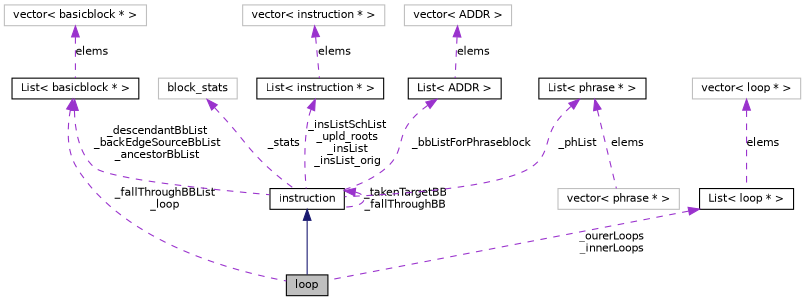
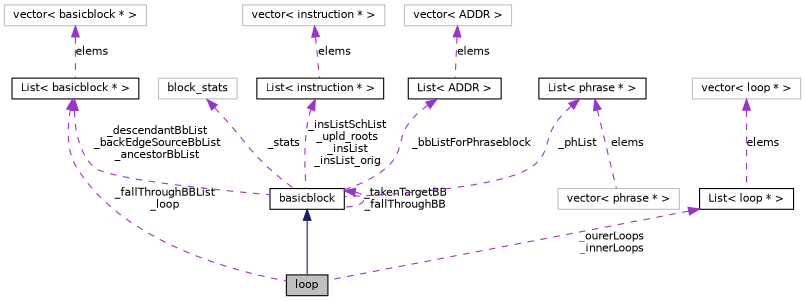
(307, 199) -> (307, 199)
